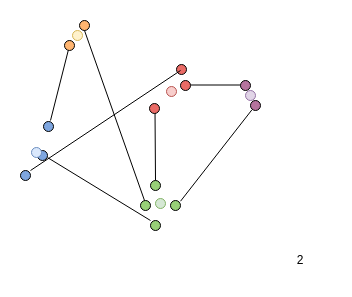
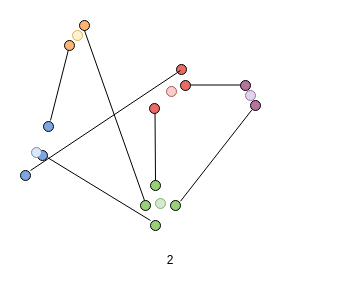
(301, 261) -> (171, 261)
